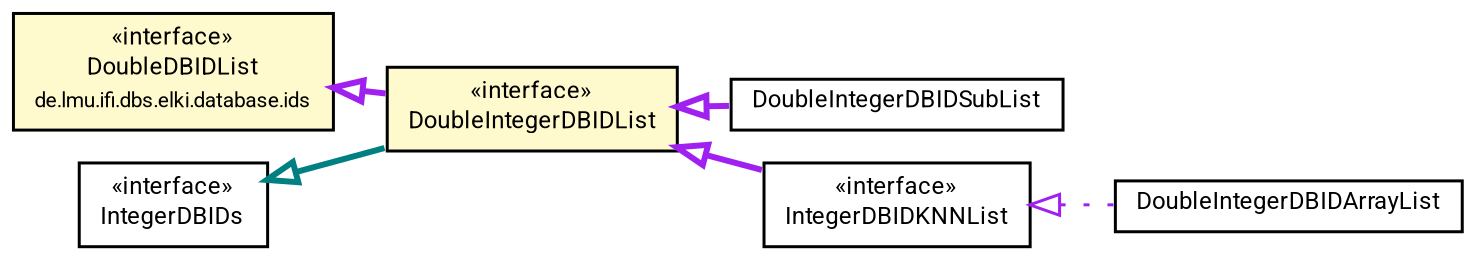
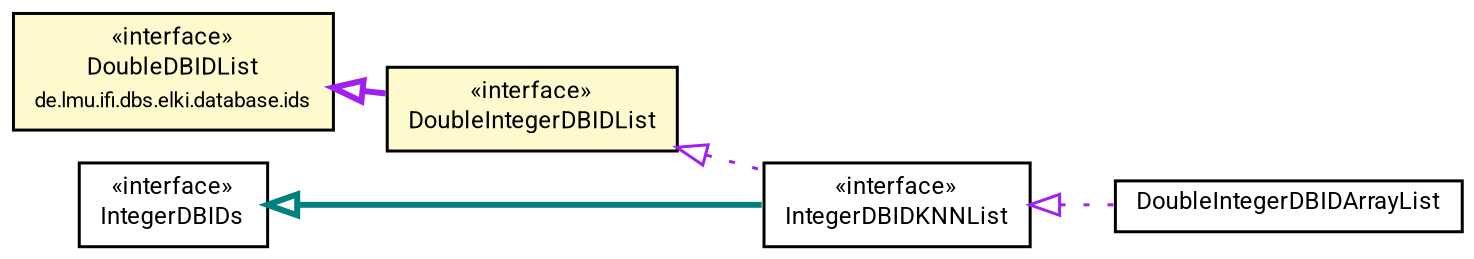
(896, 103) -> none
(340, 160) -> (530, 205)
(734, 163) -> (734, 163)
